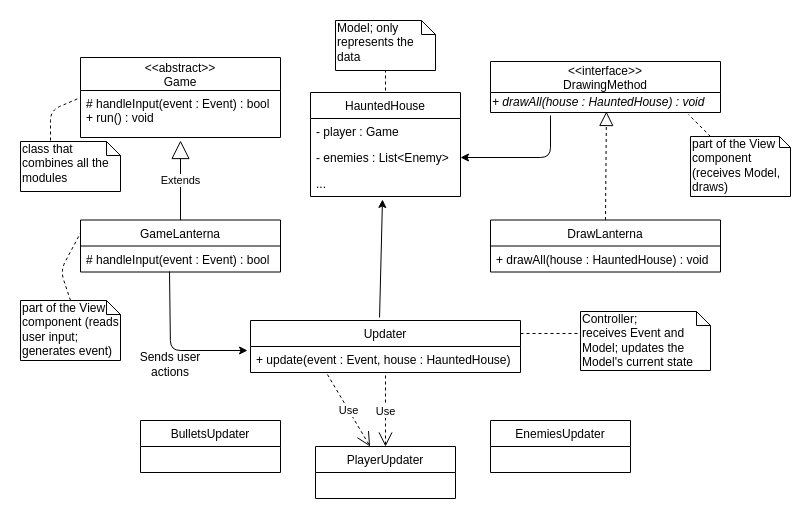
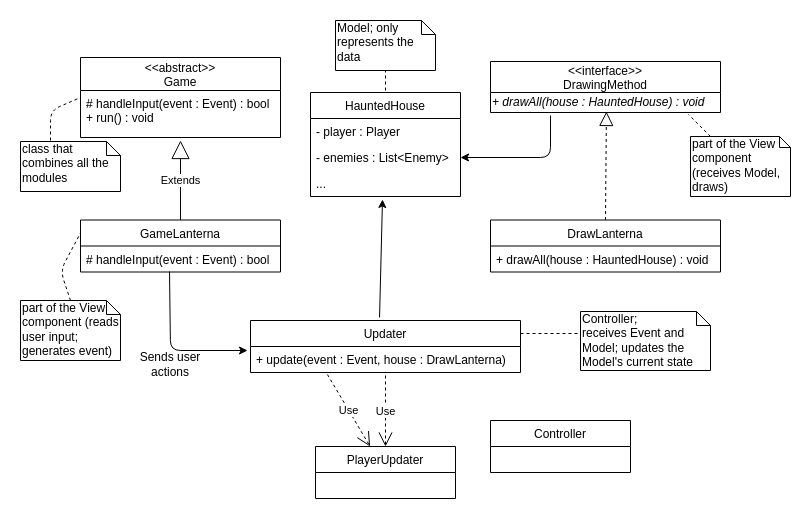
(359, 132) -> (364, 132)
(393, 360) -> (393, 360)
(560, 434) -> (560, 434)
(211, 447) -> none
